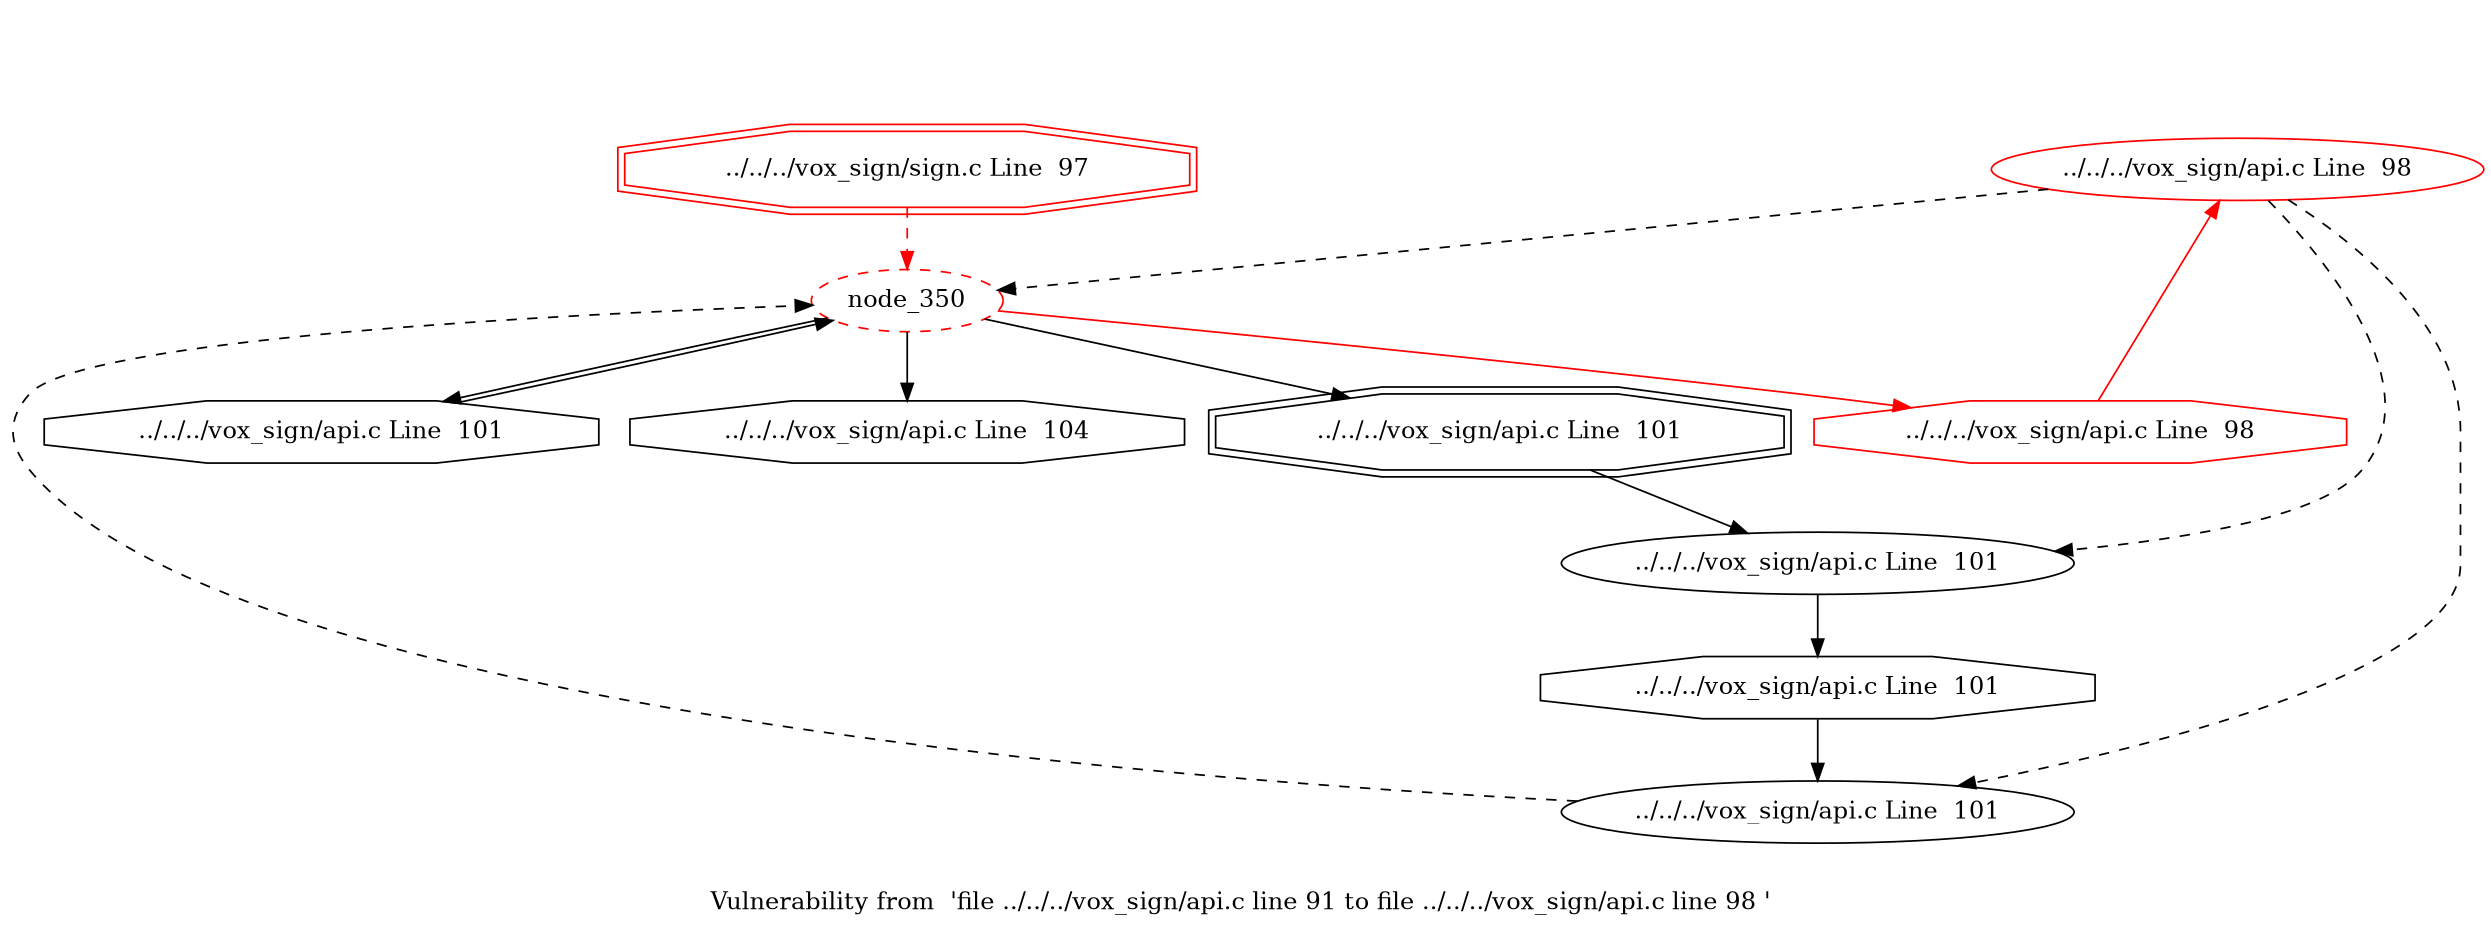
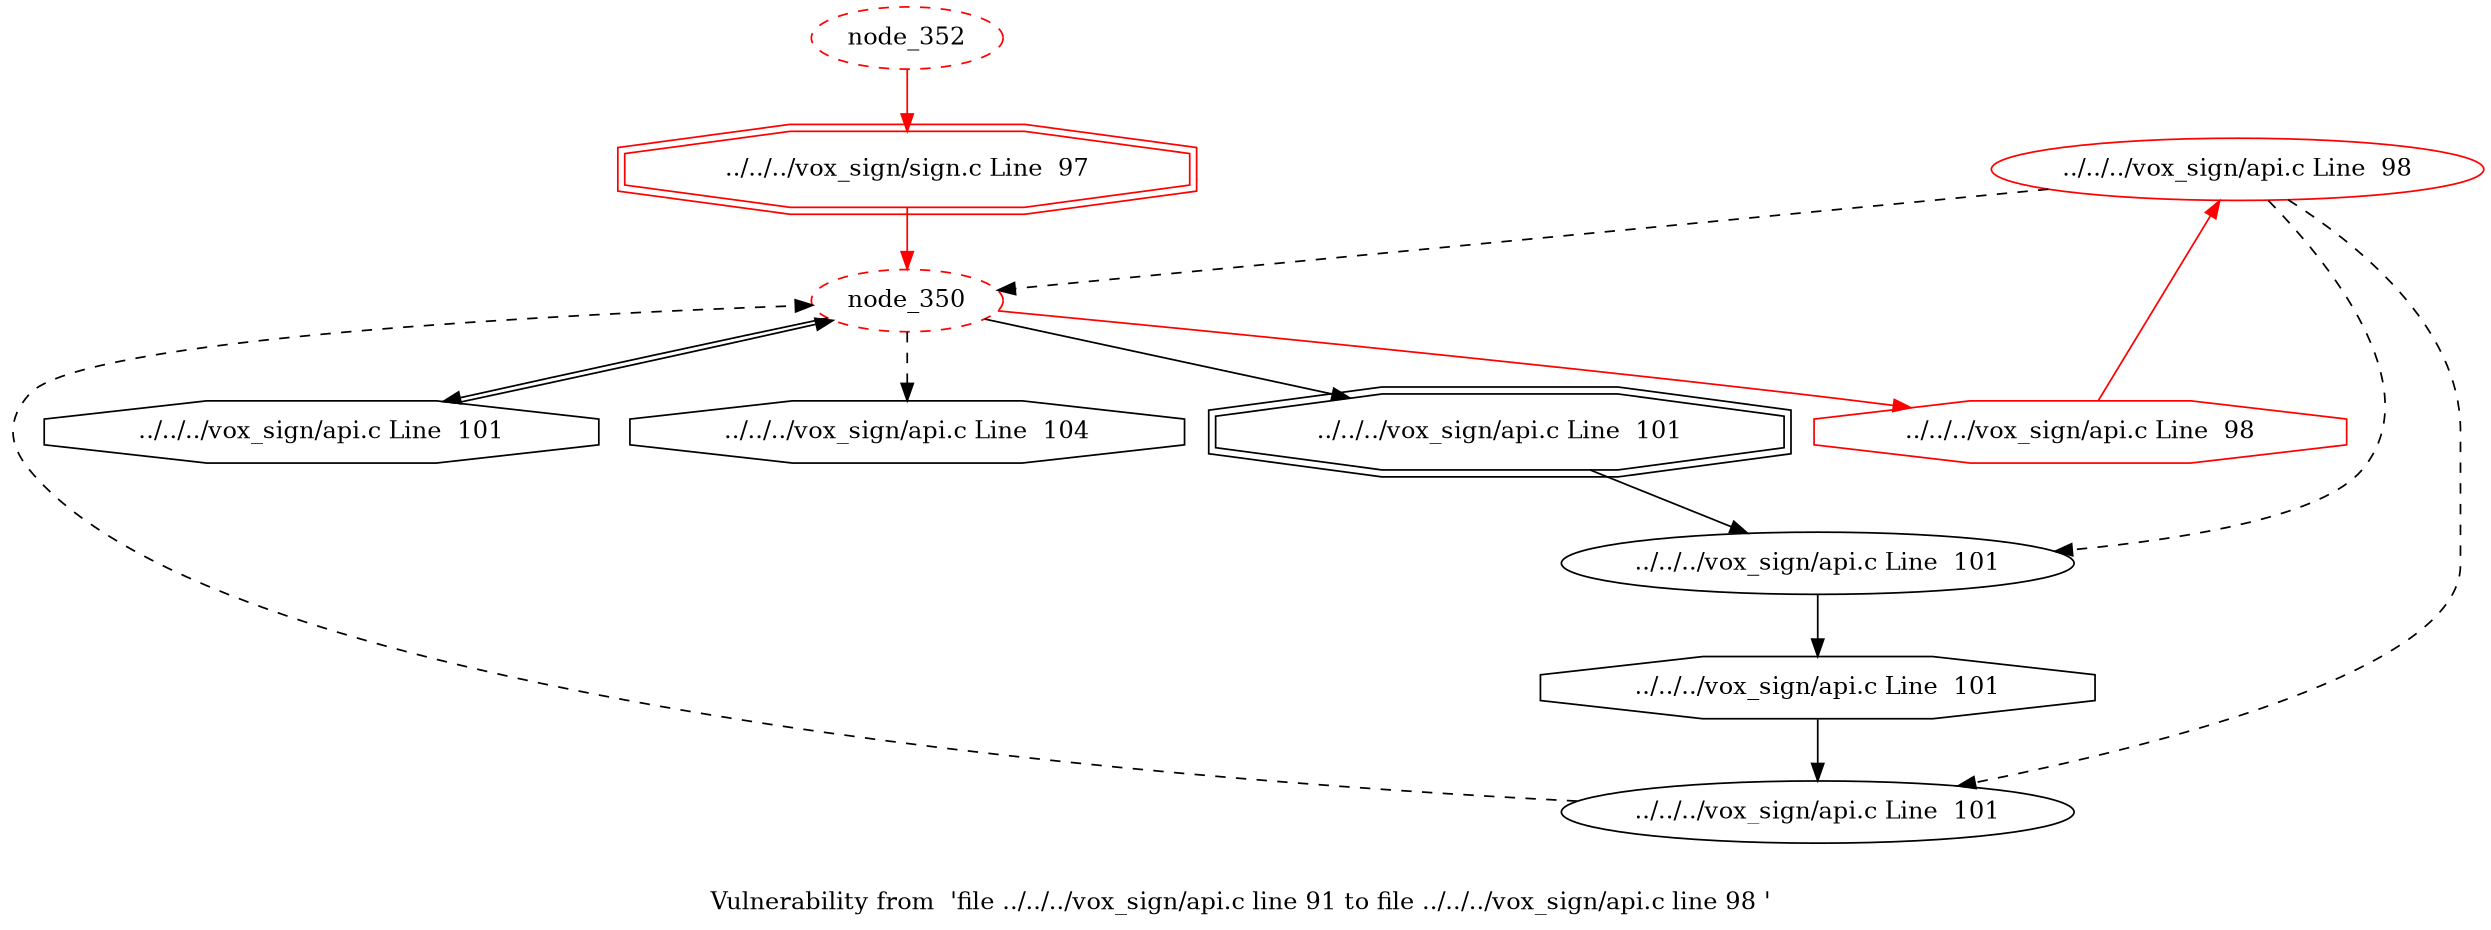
none -> (907, 38)
(907, 229) -> (907, 229)
(907, 358) -> (907, 358)
